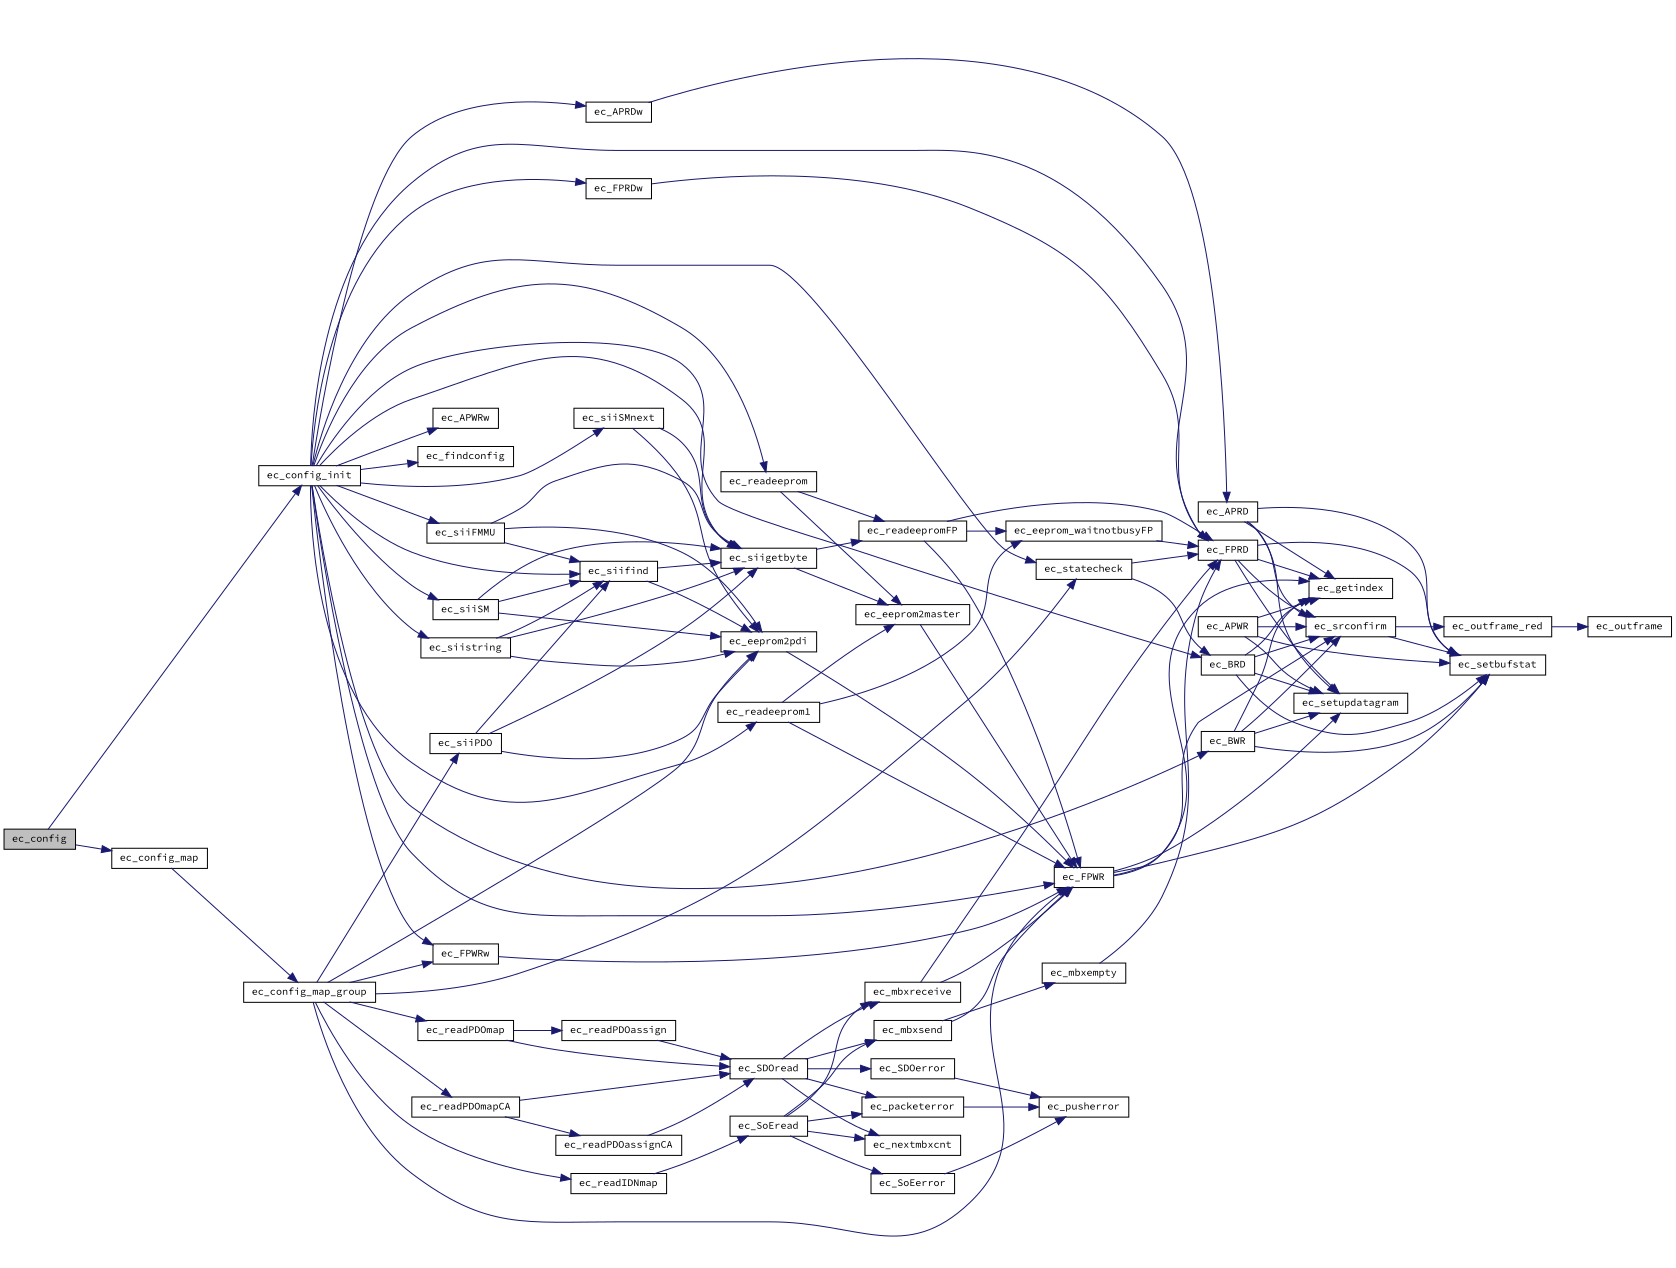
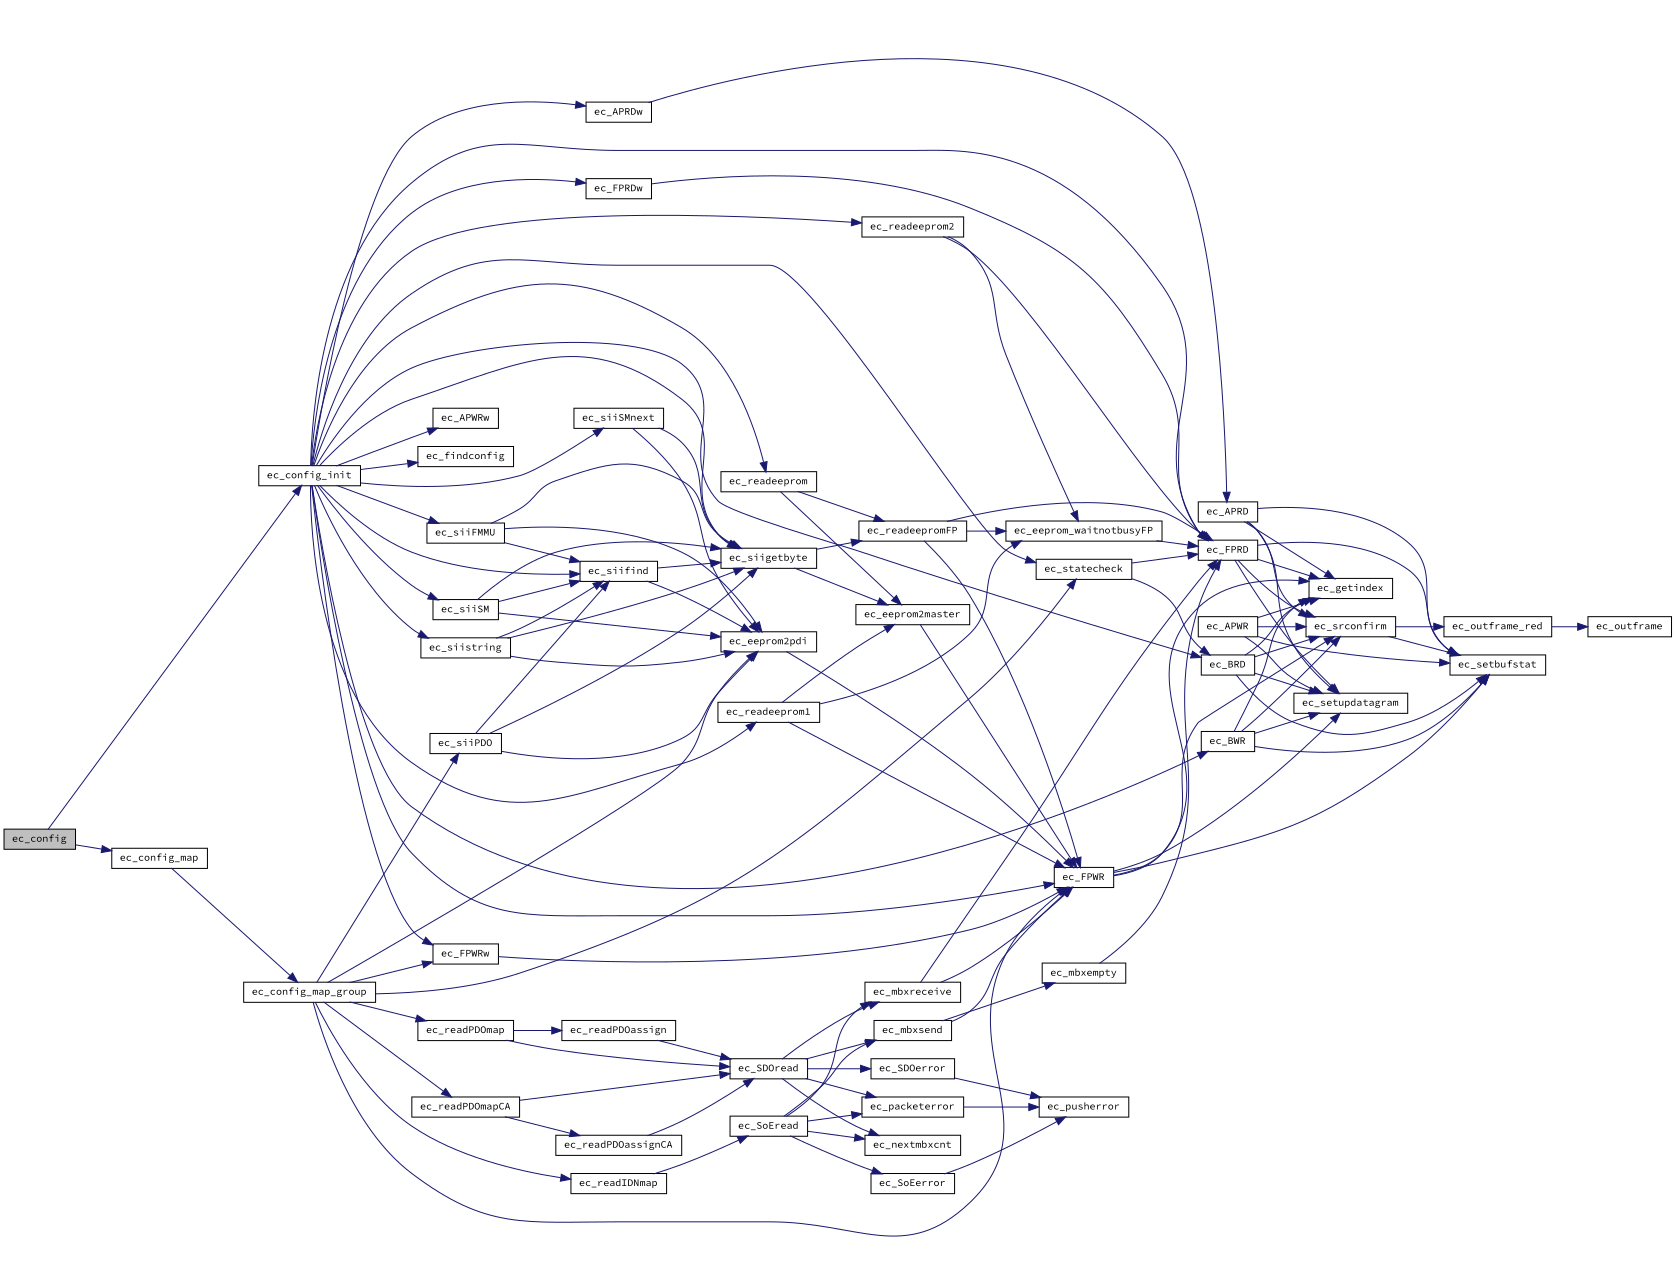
none -> (913, 227)
